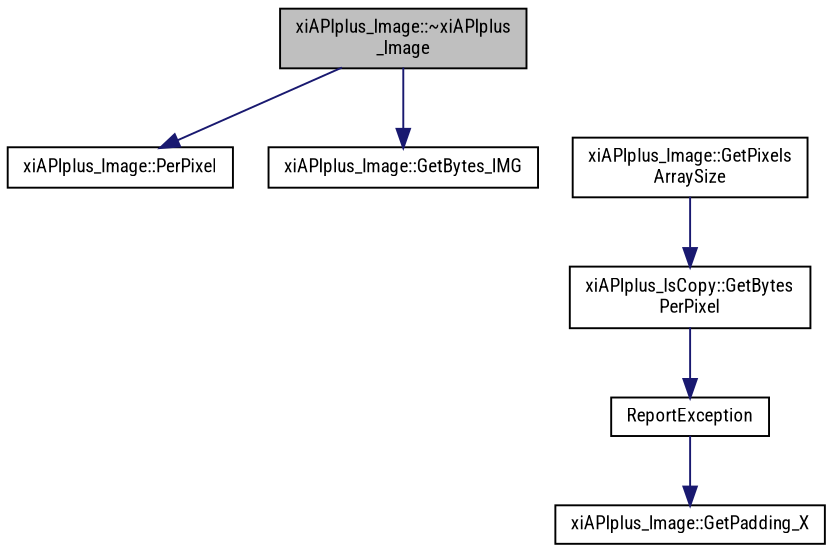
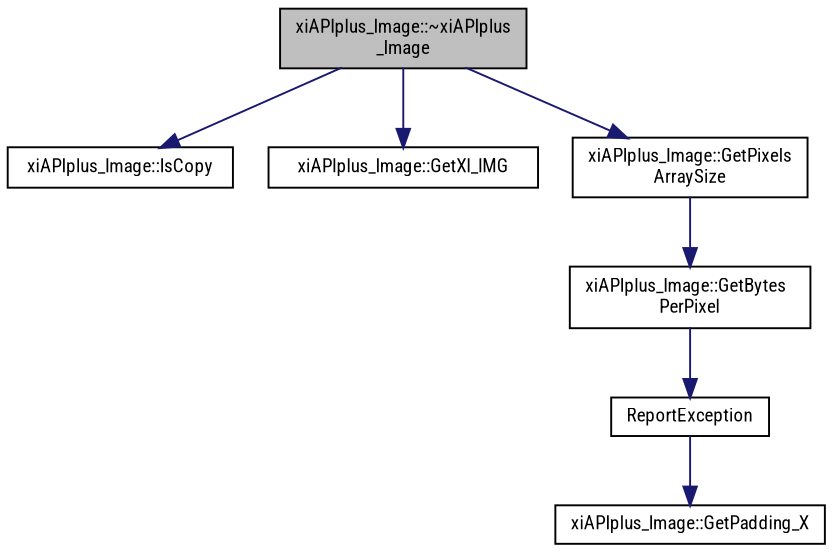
none -> (538, 99)
(120, 167) -> (120, 167)
(403, 167) -> (403, 167)
(690, 297) -> (690, 297)
